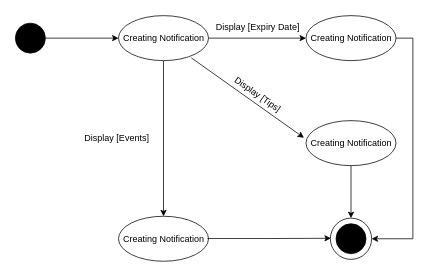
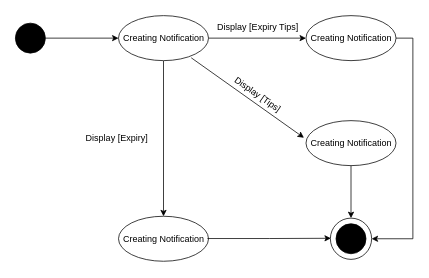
(258, 27) -> (258, 27)
(117, 138) -> (117, 138)
